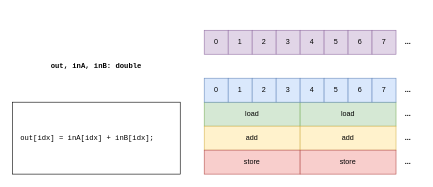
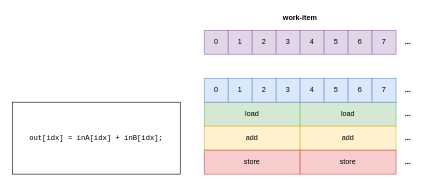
none -> (300, 18)
(96, 66) -> none
(87, 138) -> (96, 138)
